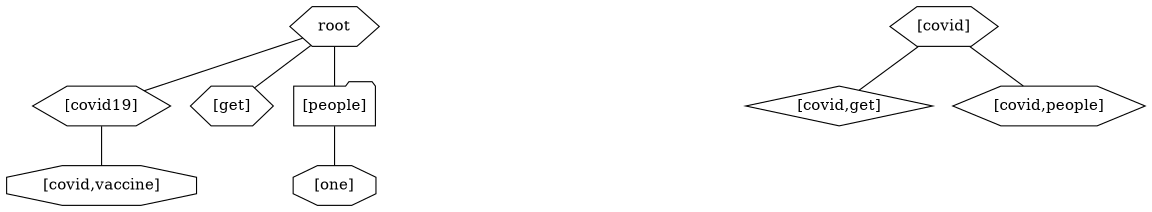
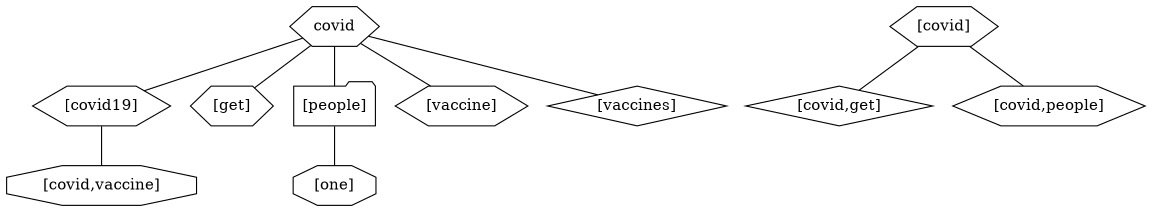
(335, 26) -> (335, 26)
none -> (462, 106)
none -> (637, 106)
